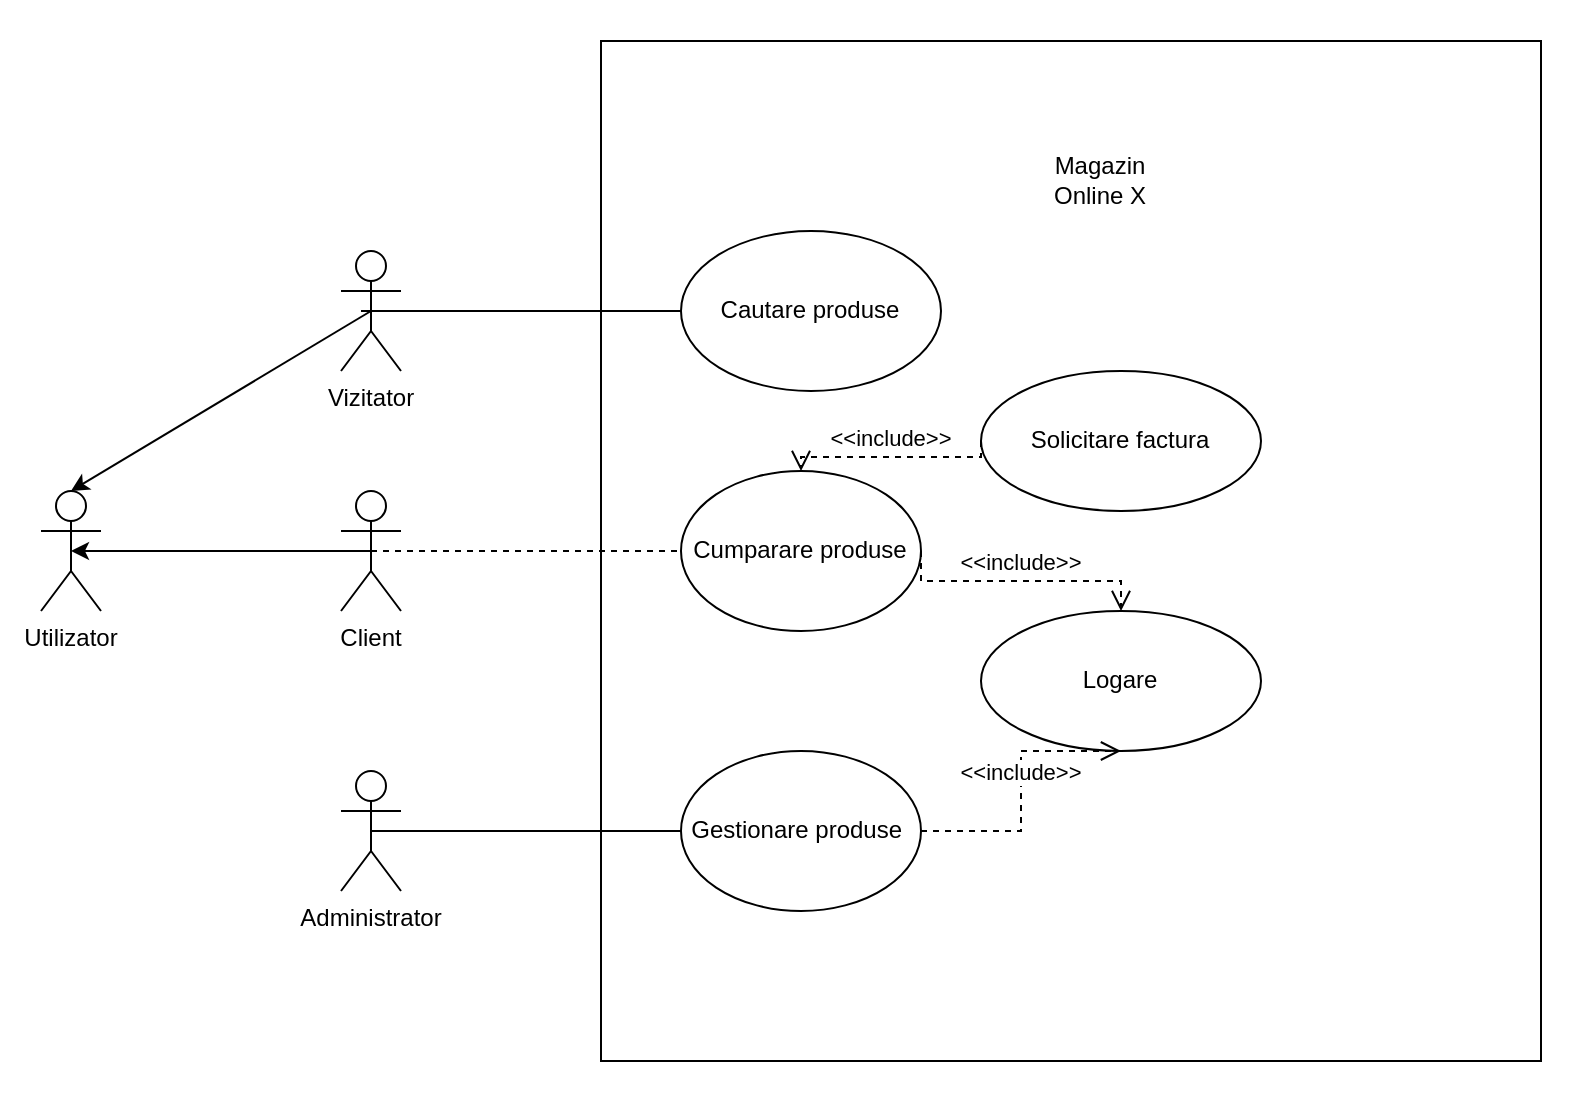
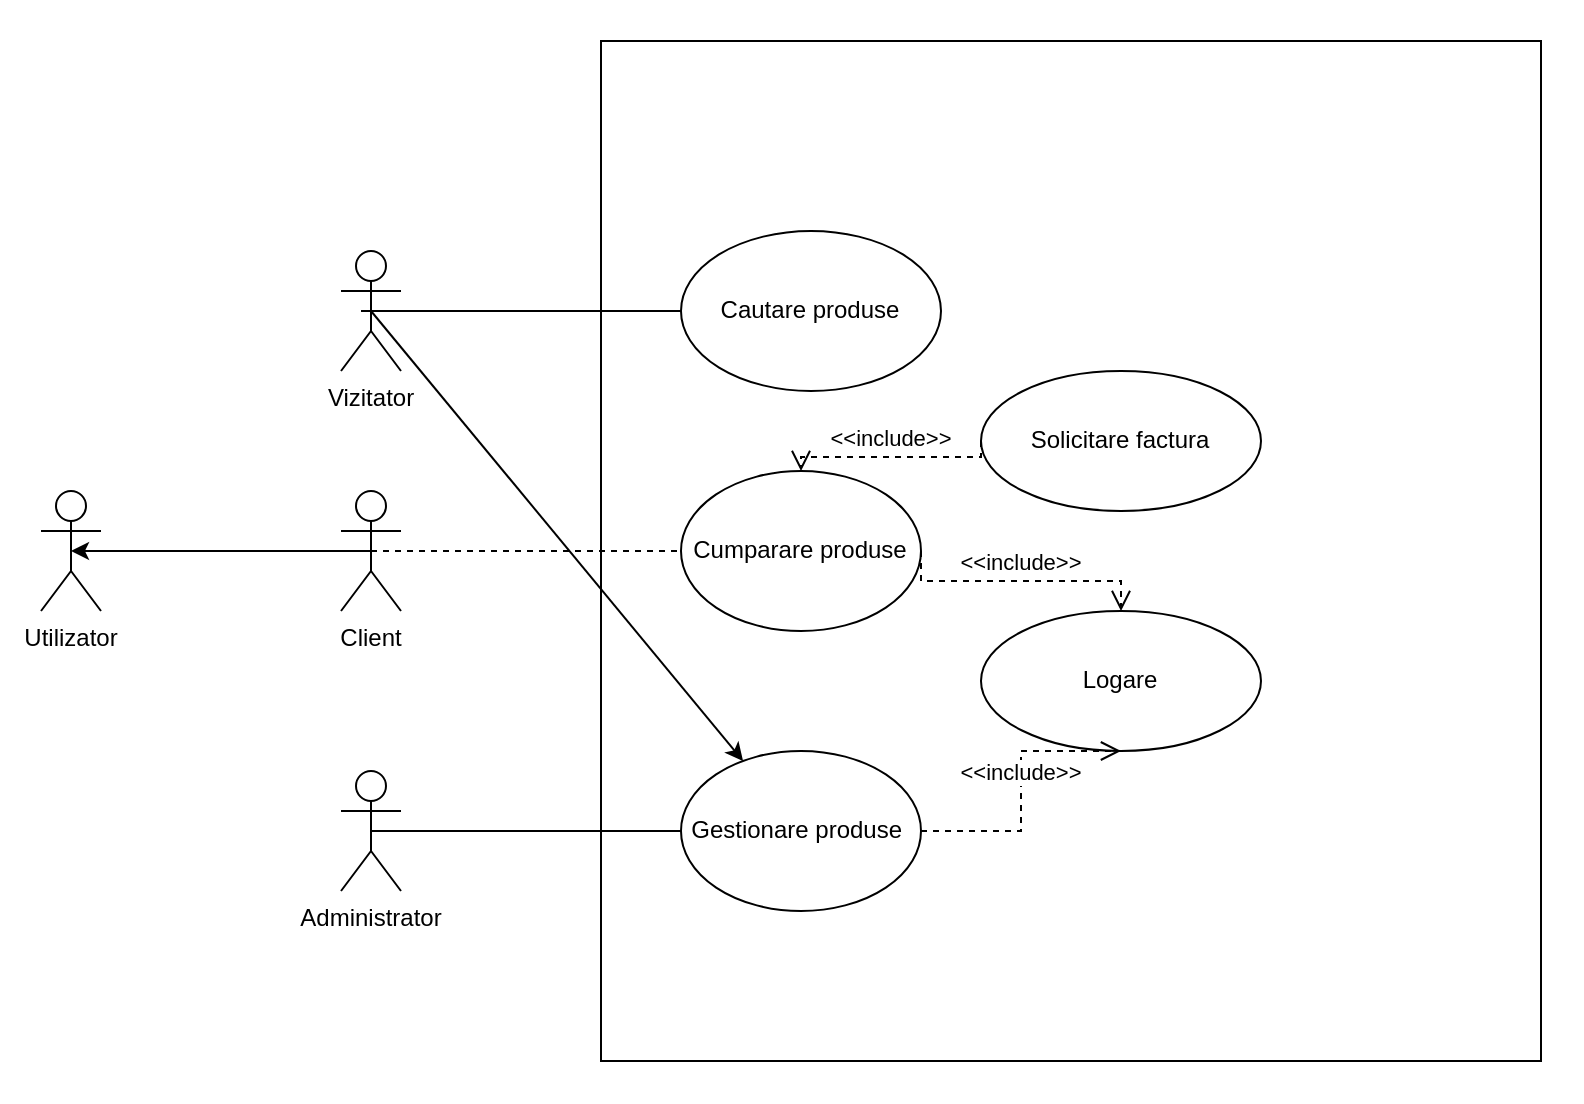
(1101, 181) -> none
(224, 399) -> (471, 432)
